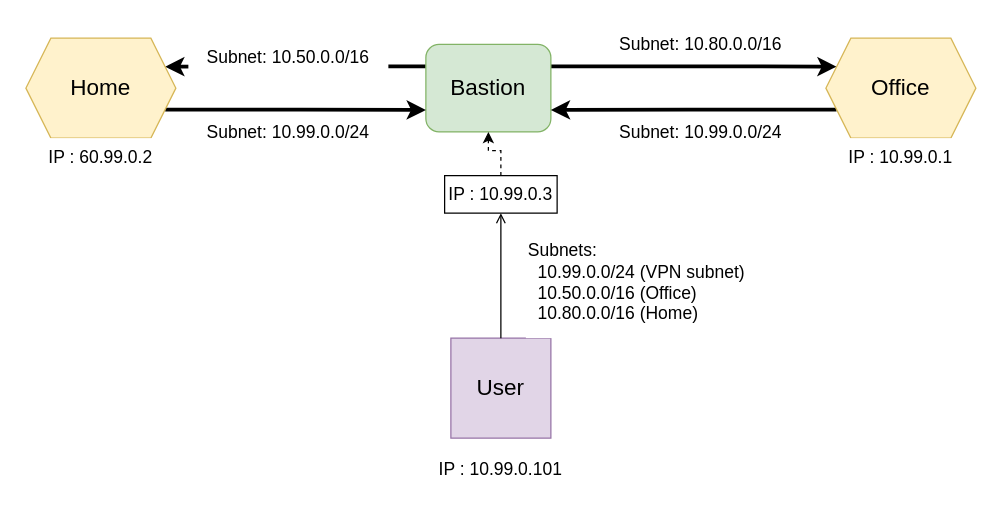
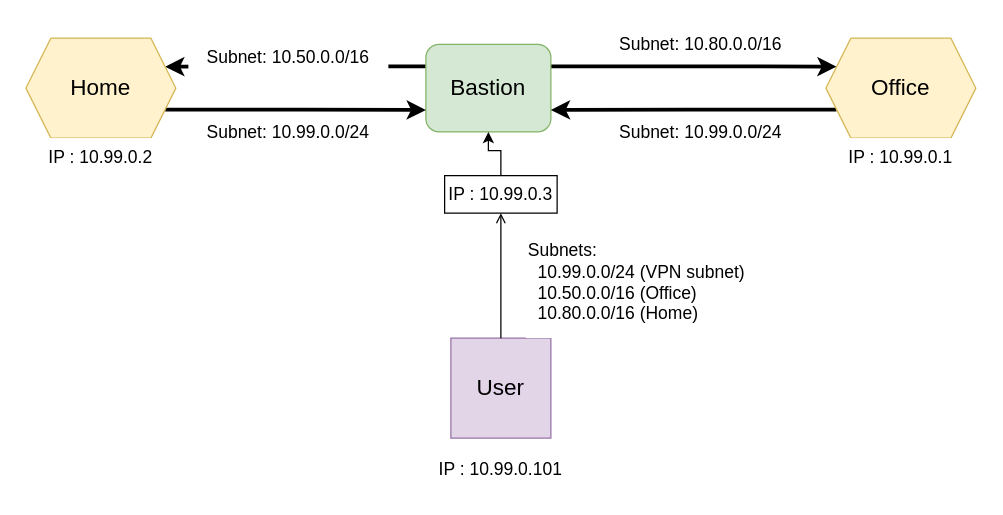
(501, 152) -> (501, 152)
(101, 157) -> (101, 157)
